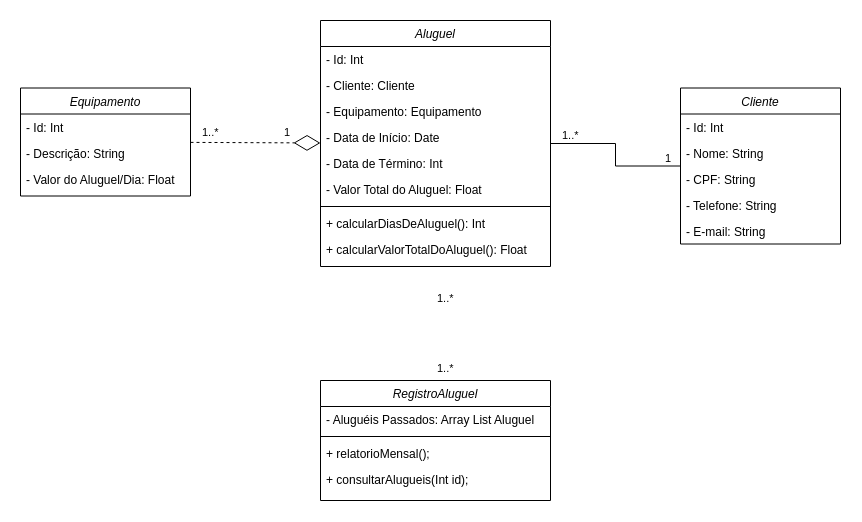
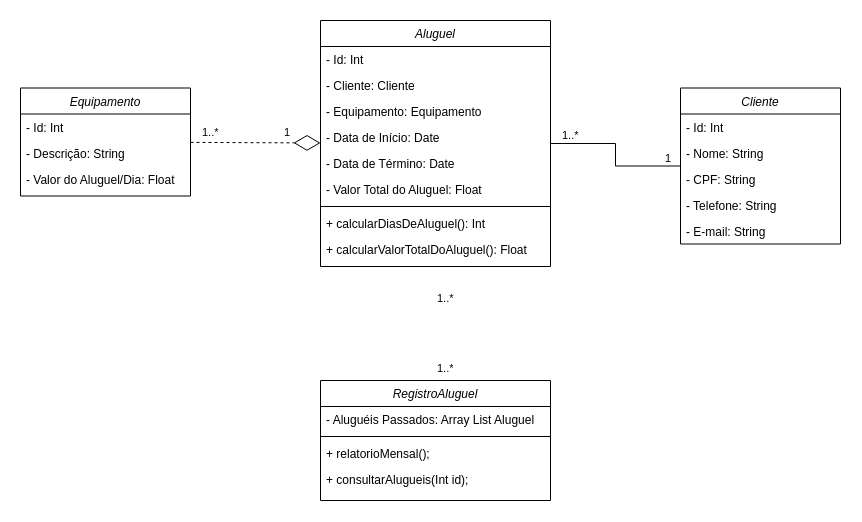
(391, 164) -> (394, 164)
